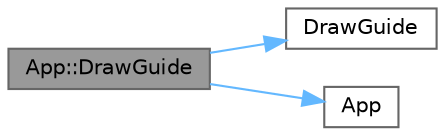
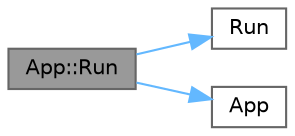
(361, 29) -> (249, 29)
(109, 69) -> (72, 69)
